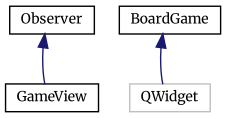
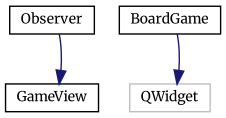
(43, 66) -> (61, 52)
(161, 66) -> (179, 52)
